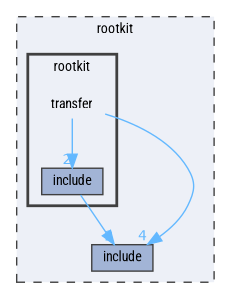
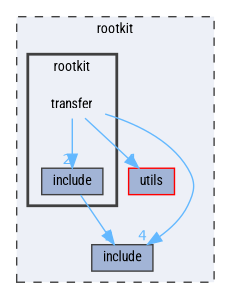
none -> (152, 181)
